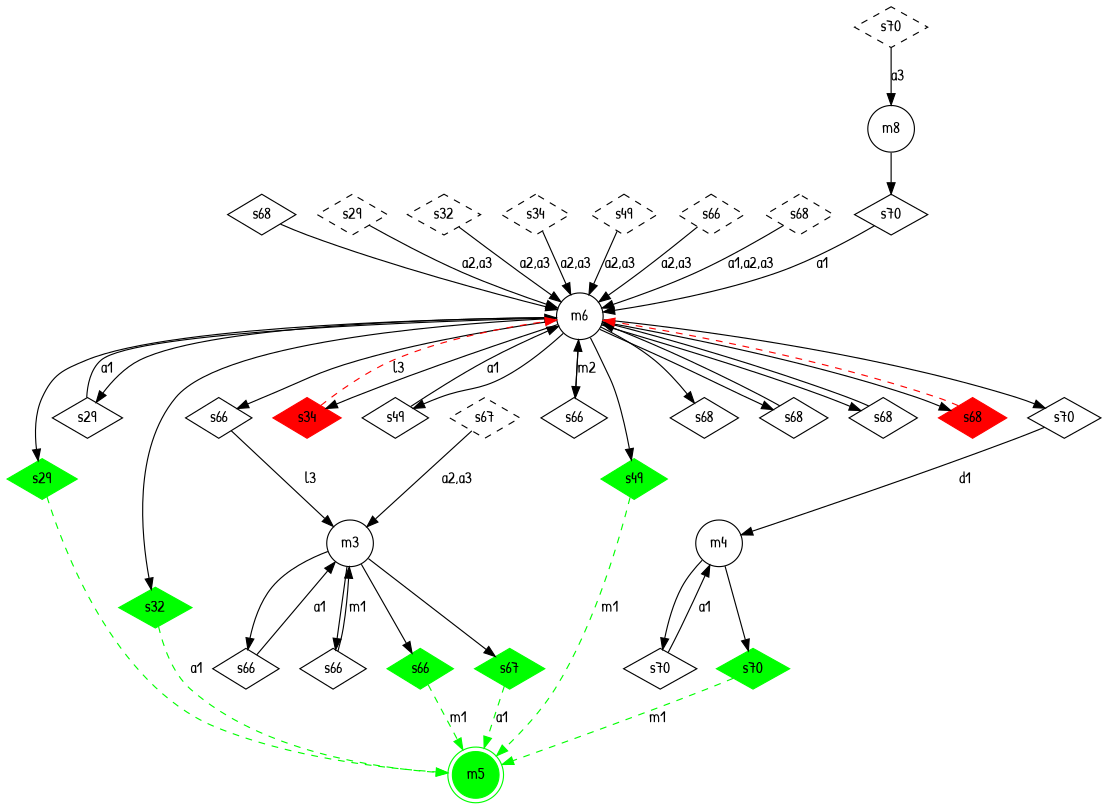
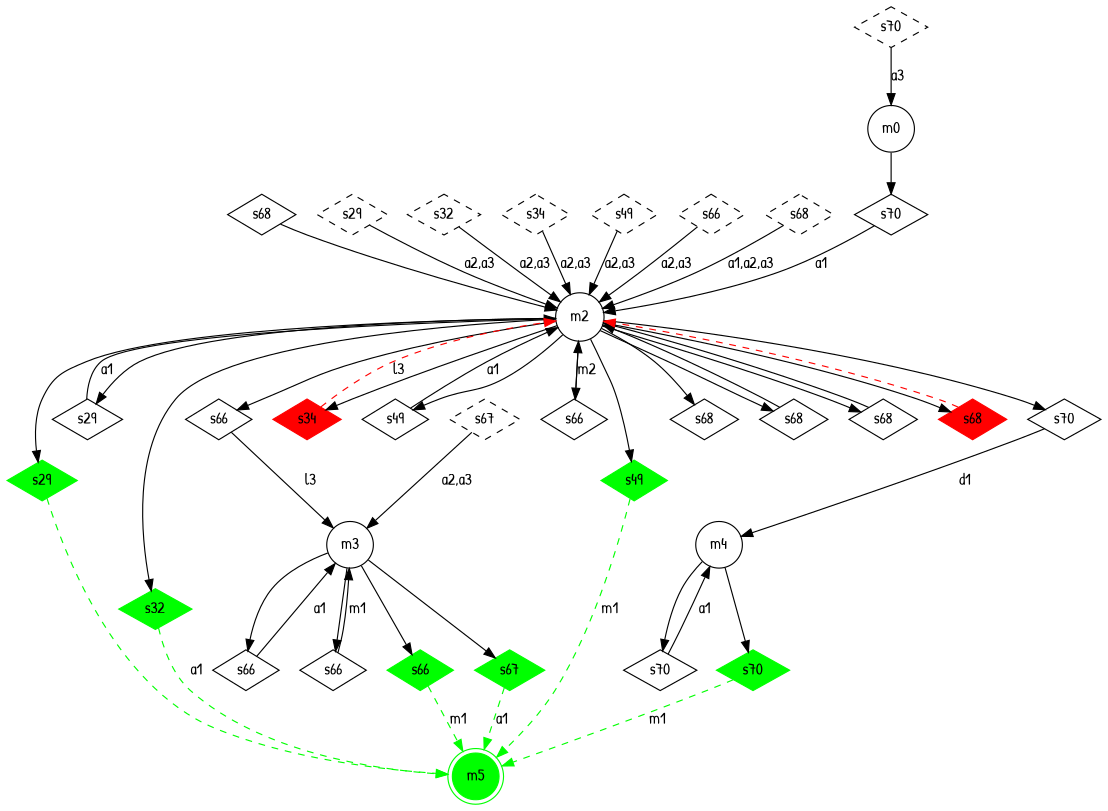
(891, 129) -> (891, 129)
(580, 316) -> (580, 317)
